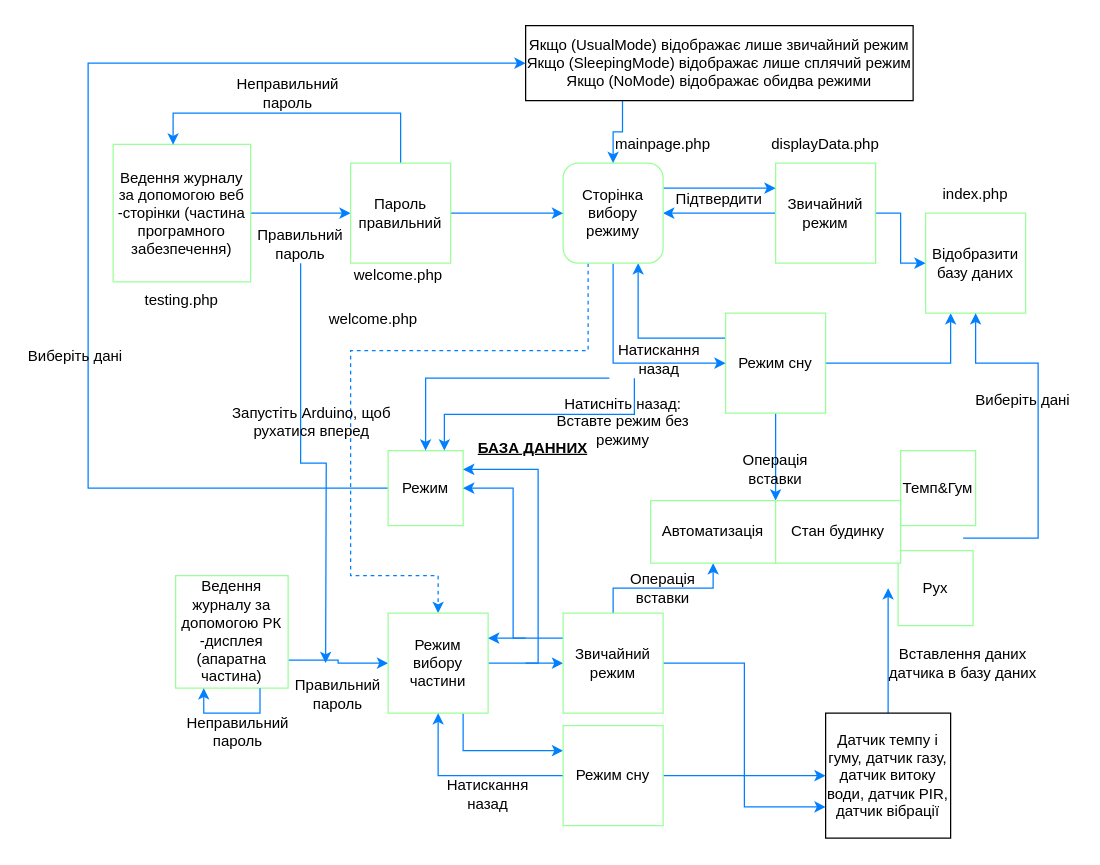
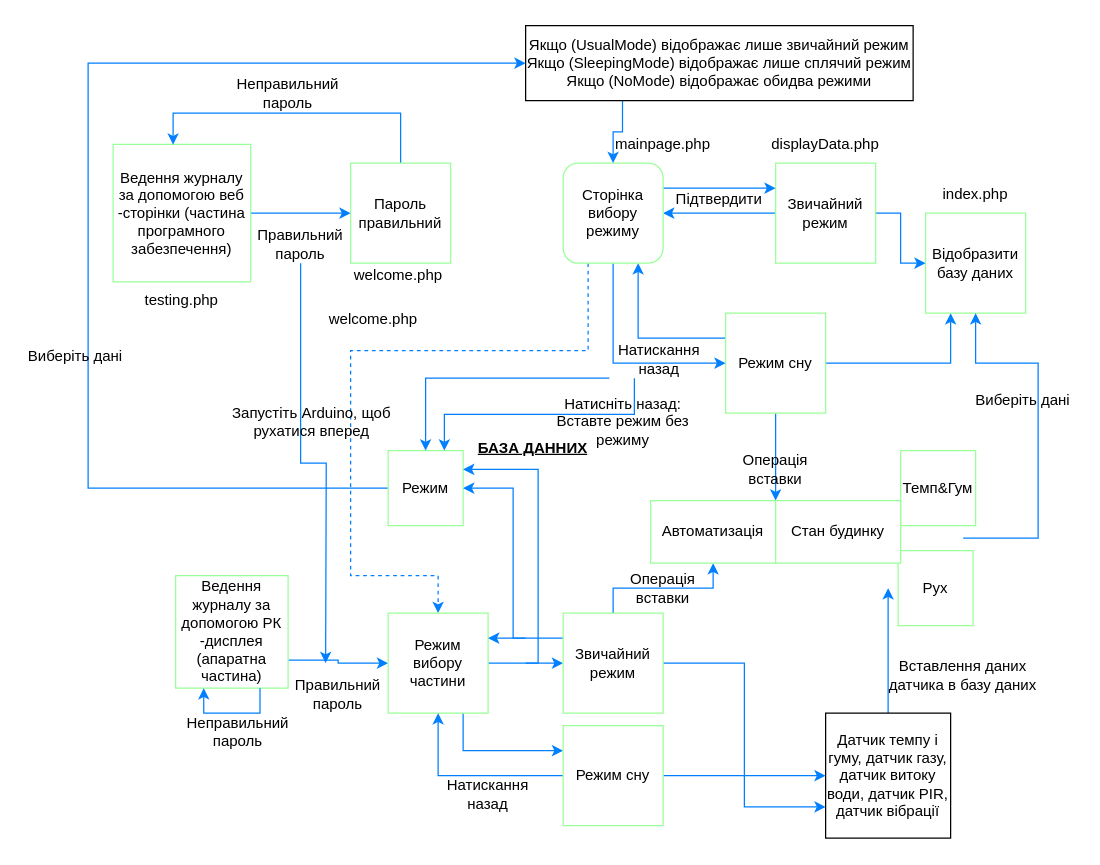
(503, 213) -> none
(963, 663) -> (963, 676)
